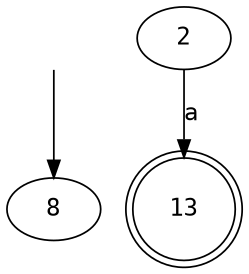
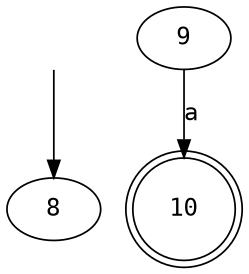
(184, 38) -> (184, 38)
(184, 209) -> (184, 209)
